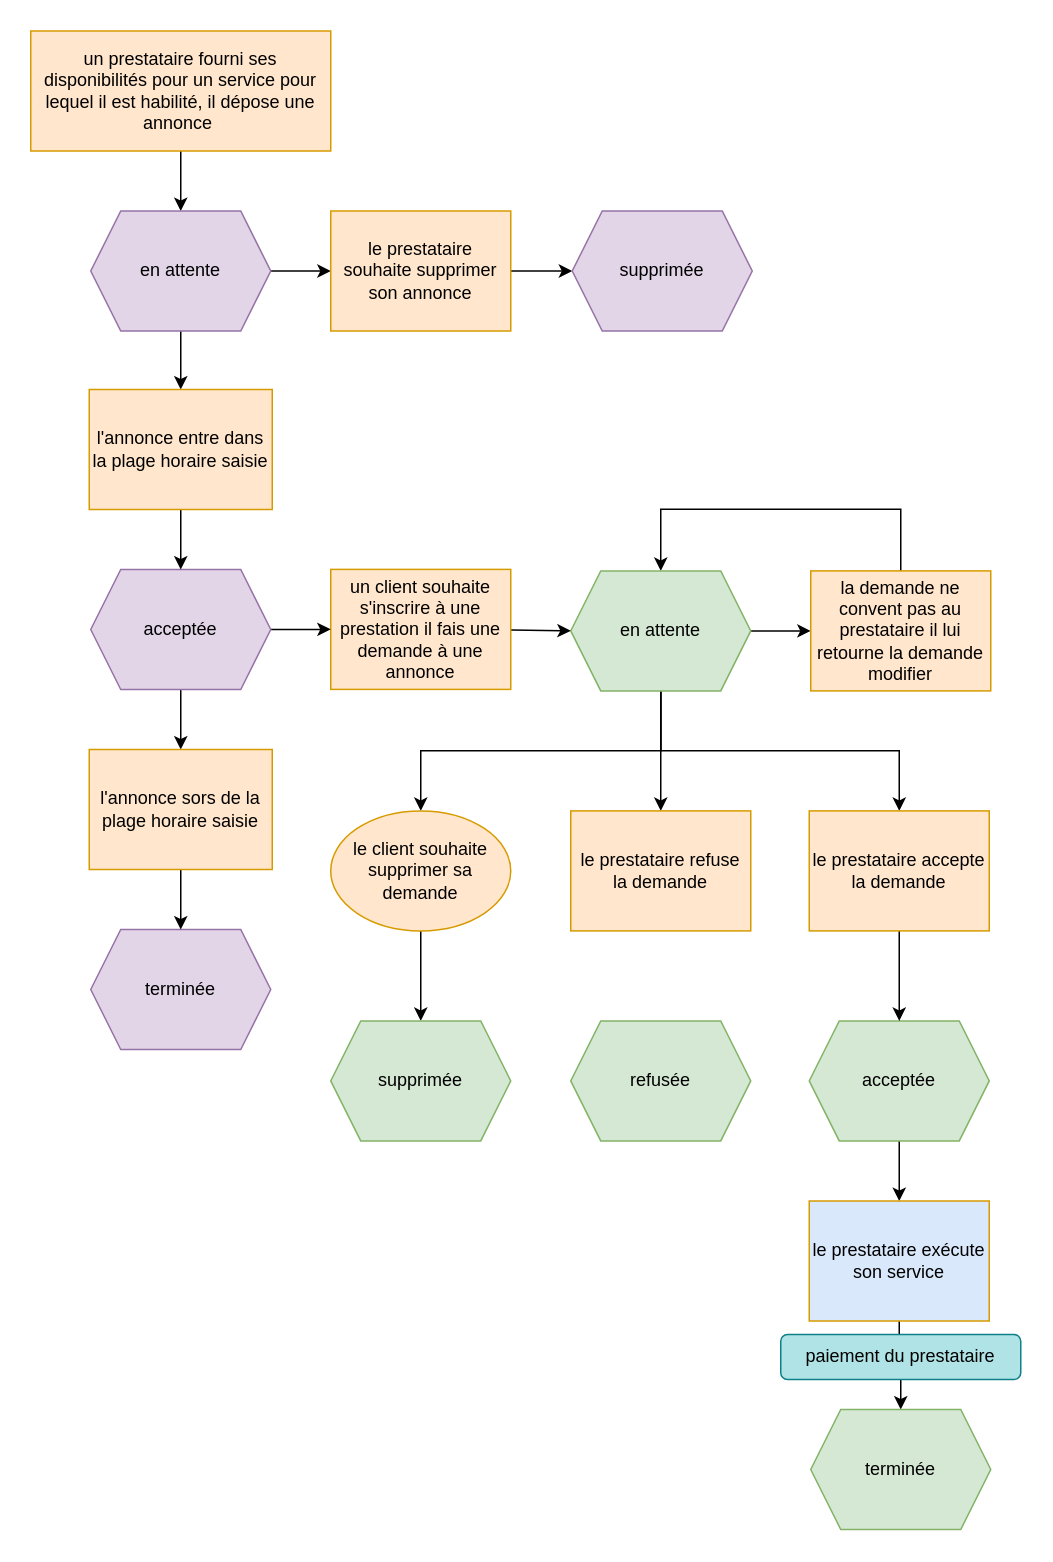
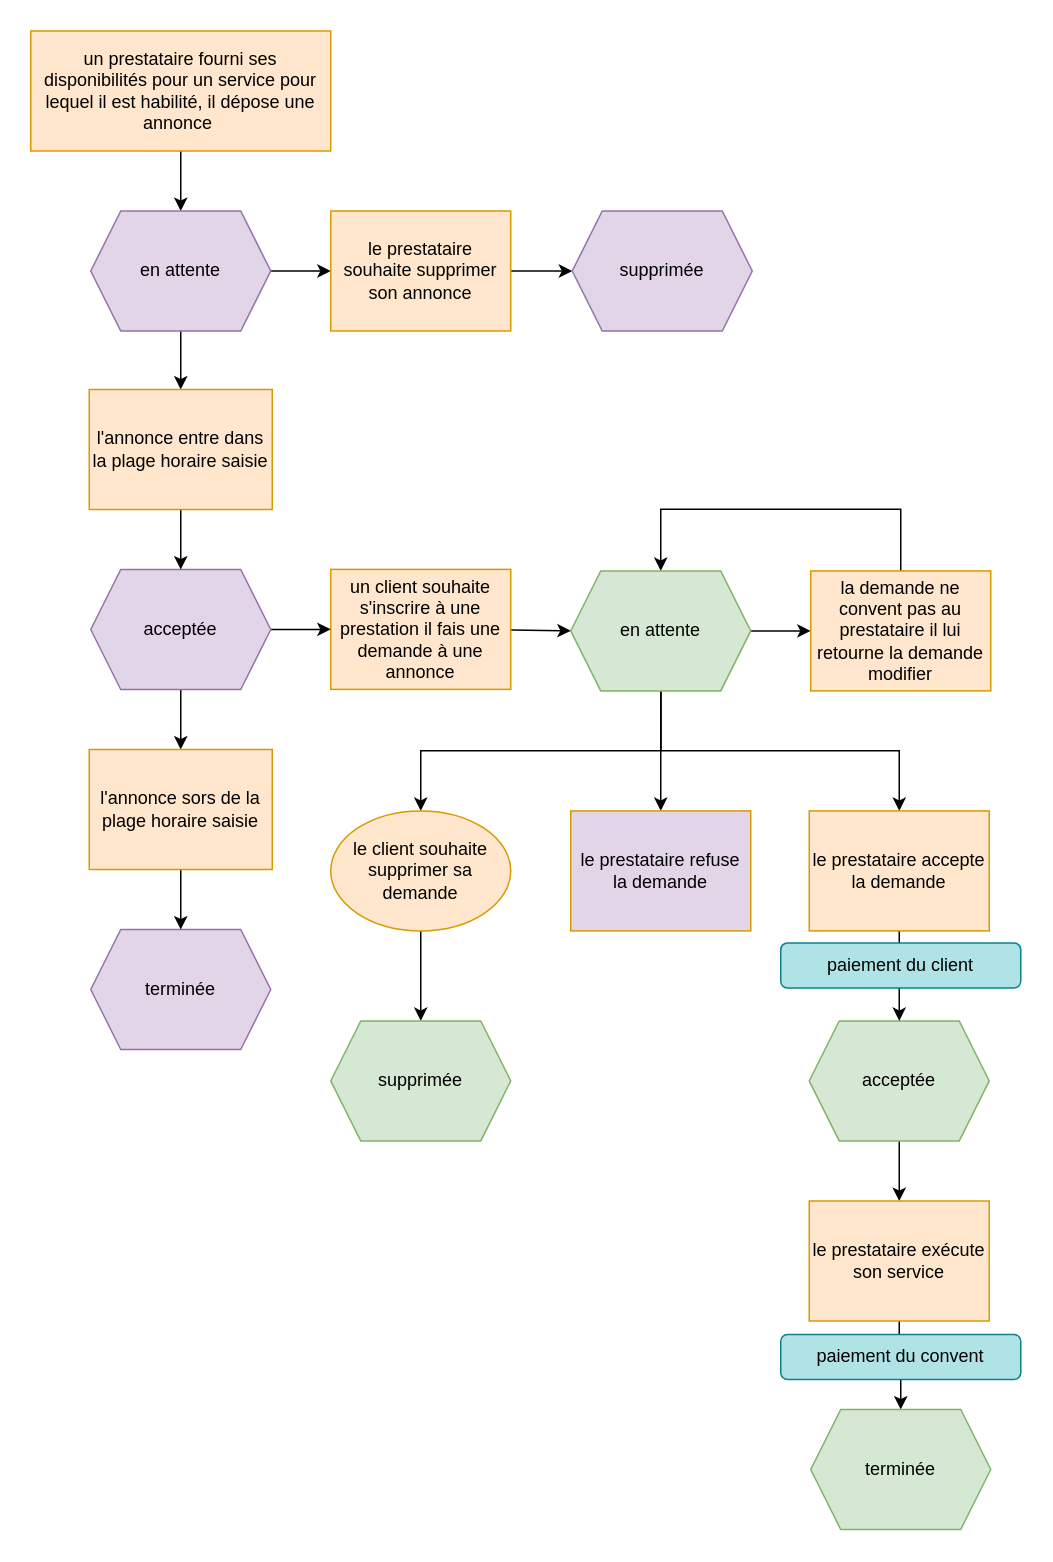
(661, 871) -> (661, 871)
none -> (901, 965)
(661, 1081) -> none
(899, 1261) -> (899, 1261)
(901, 1357) -> (901, 1357)
